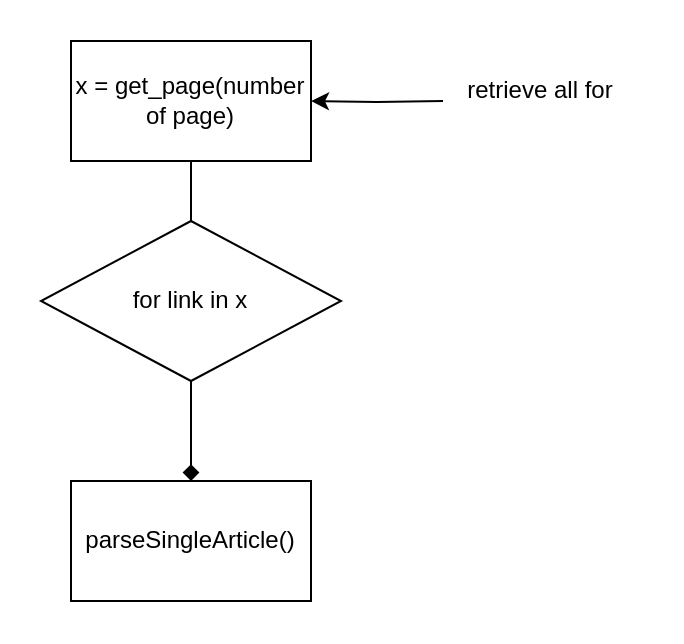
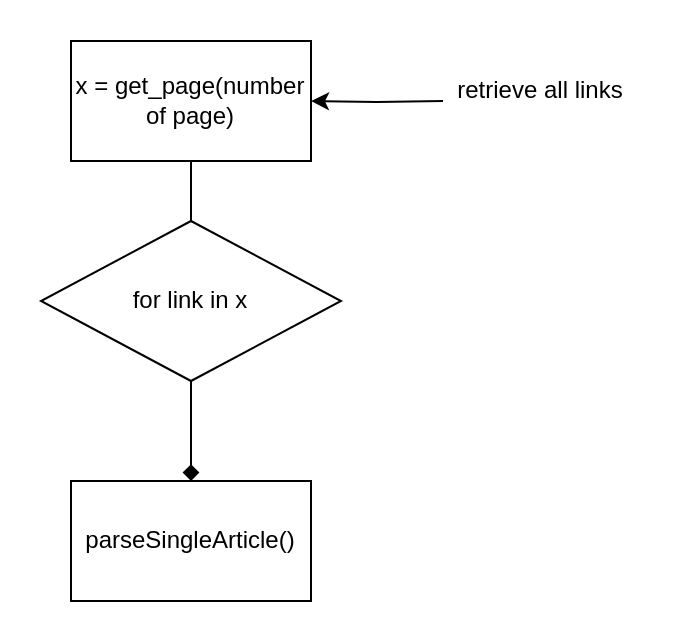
(541, 91) -> (541, 91)
